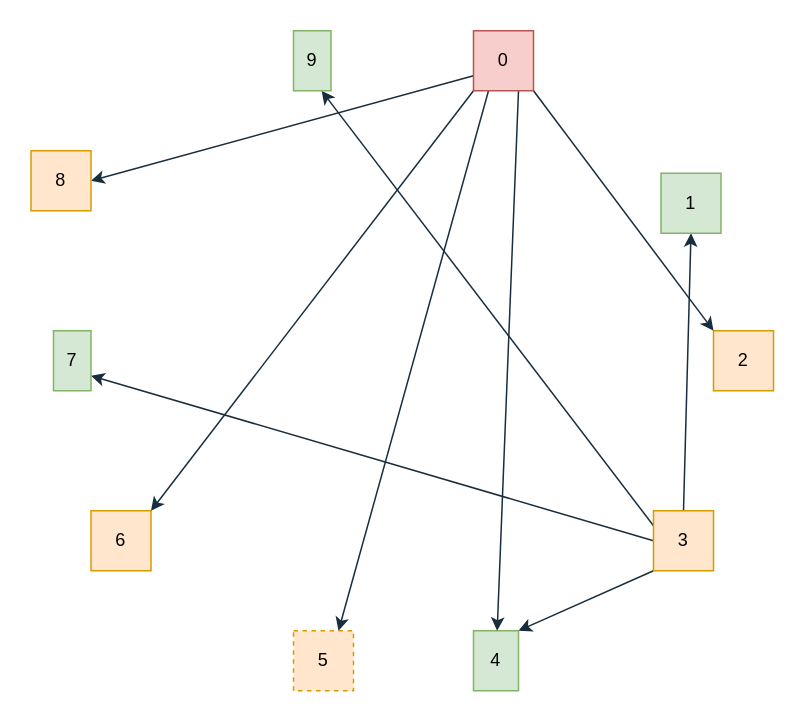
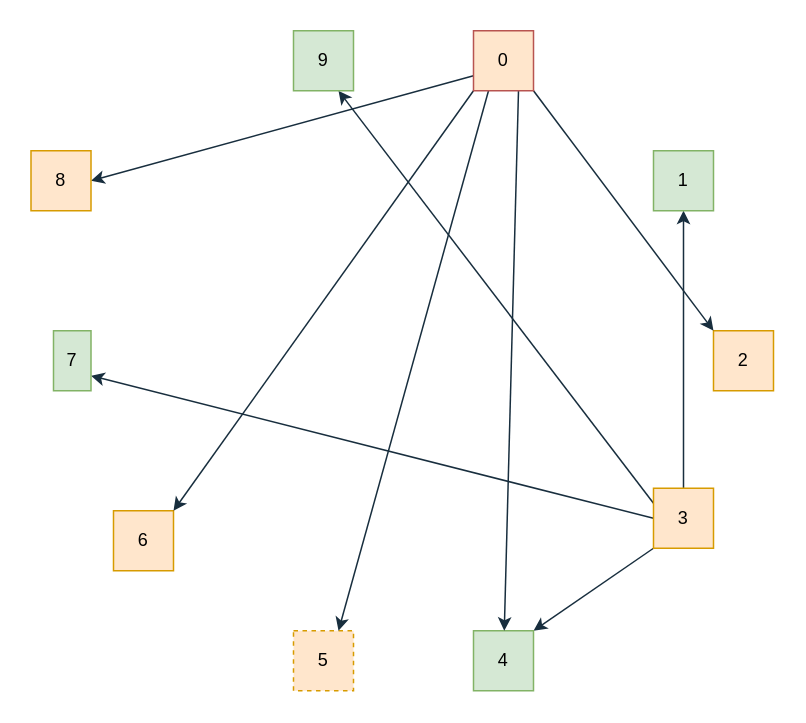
(312, 61) -> (323, 61)
(503, 61) -> (503, 61)
(691, 203) -> (683, 181)
(121, 541) -> (143, 541)
(683, 541) -> (683, 518)
(496, 661) -> (503, 661)
